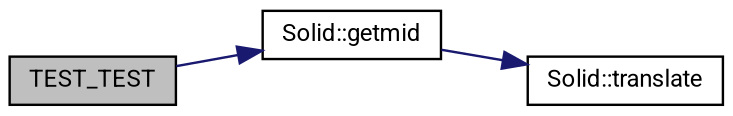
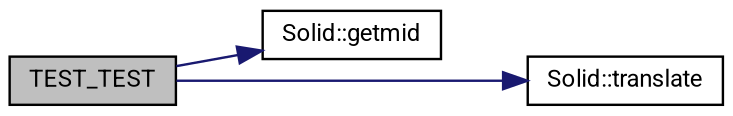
(472, 55) -> (340, 81)
